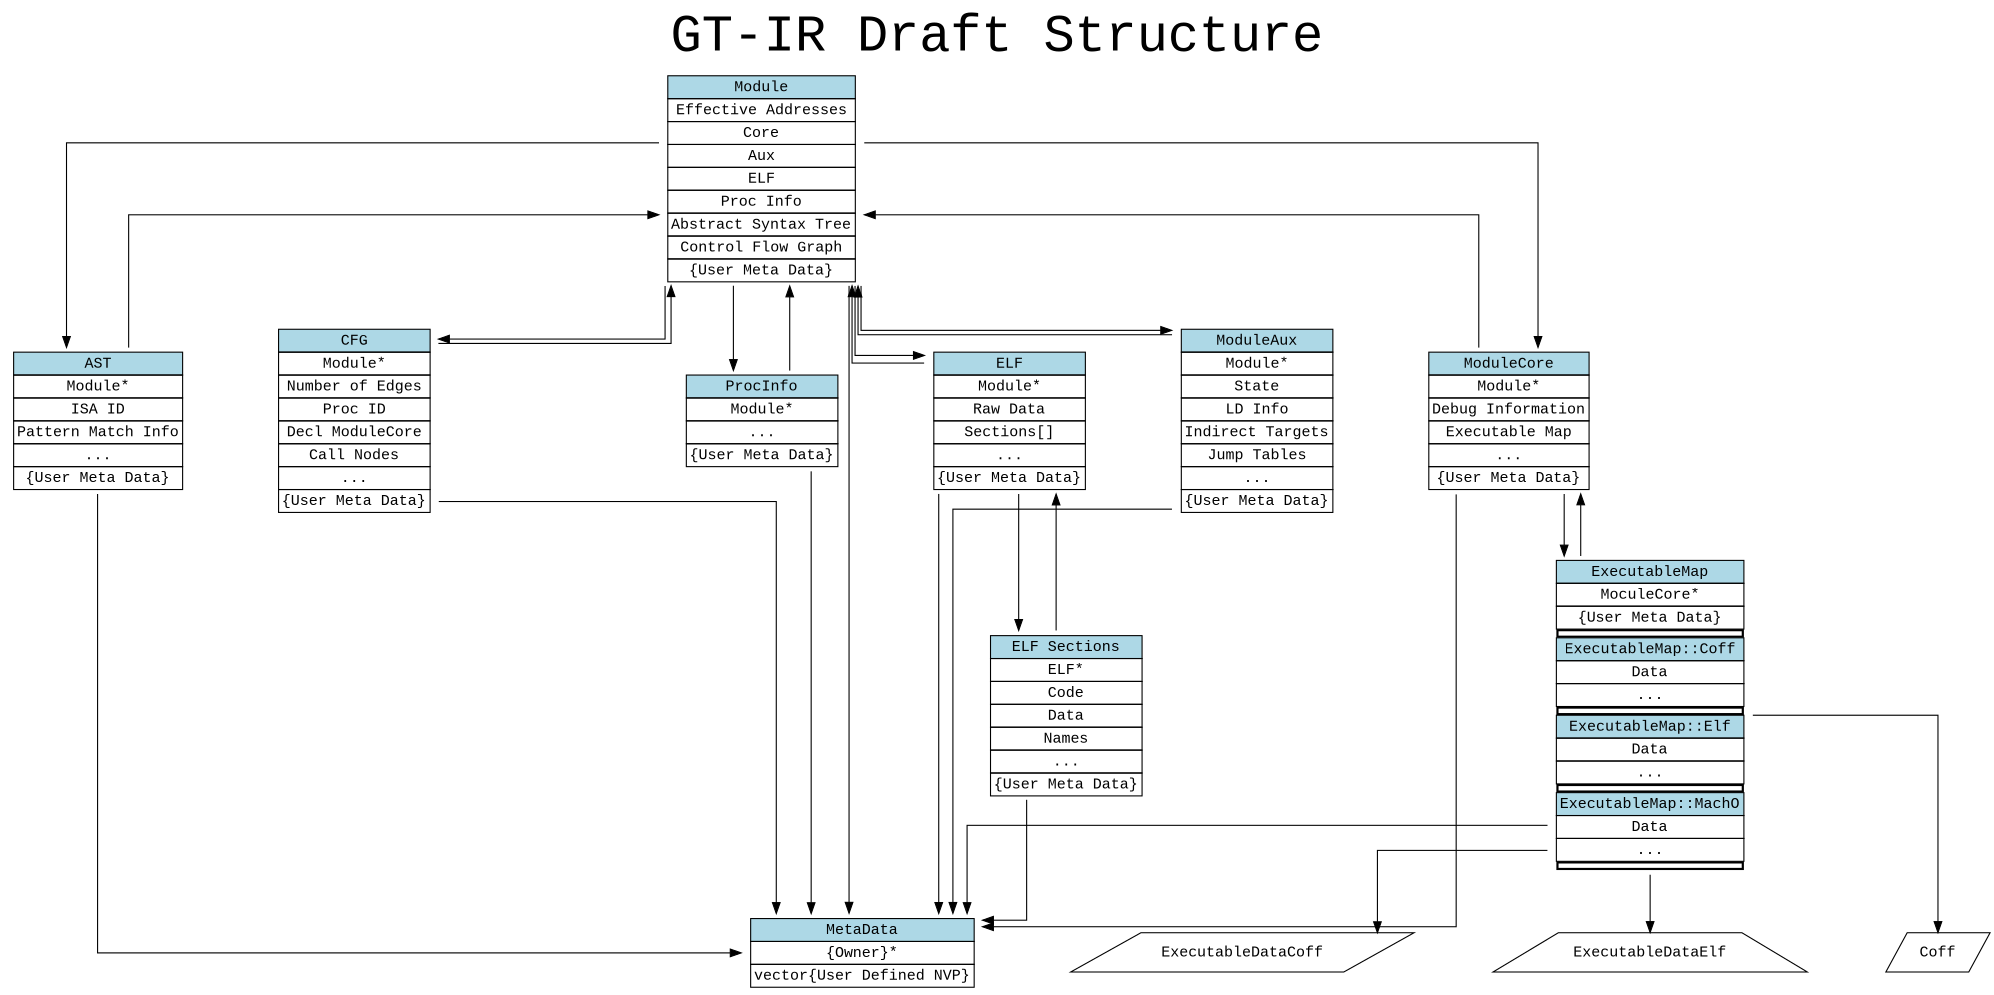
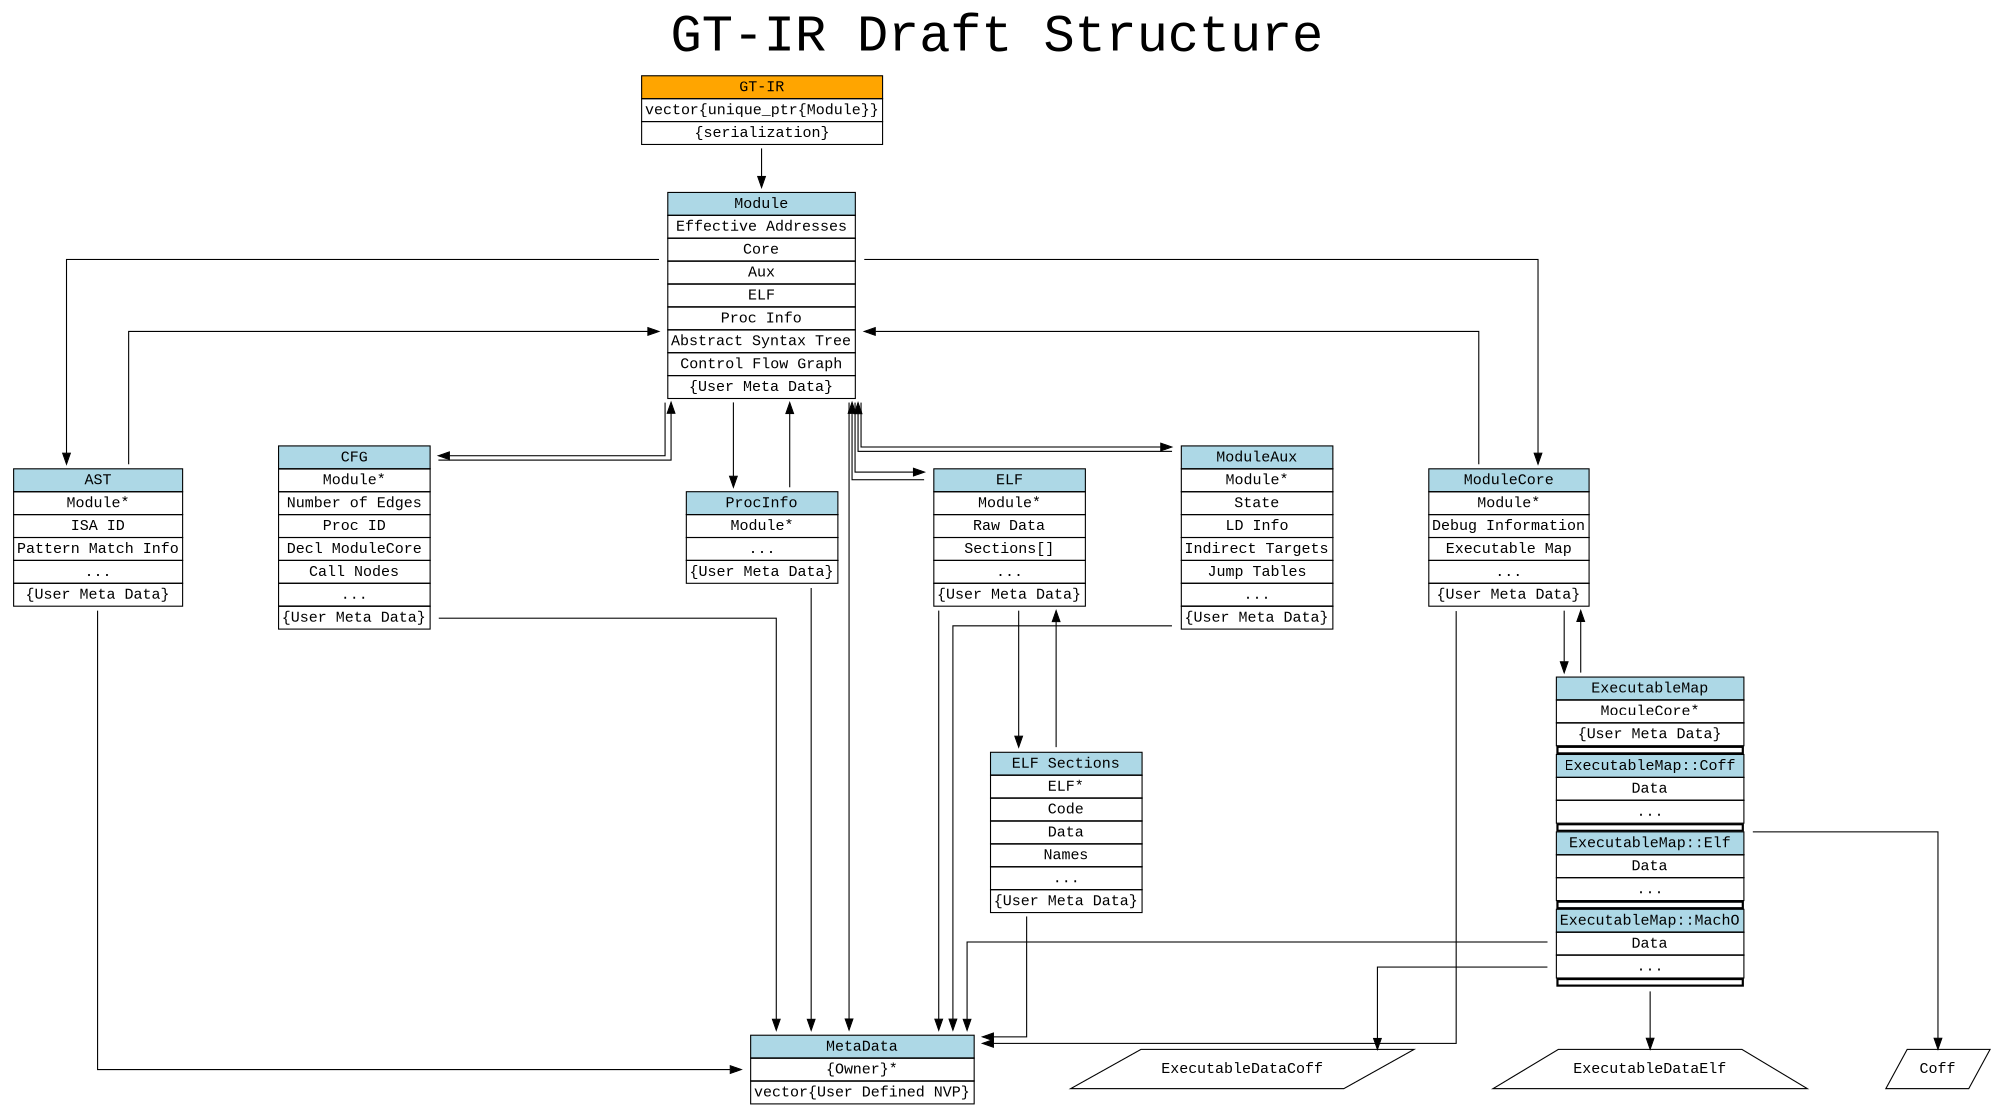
none -> (762, 110)
